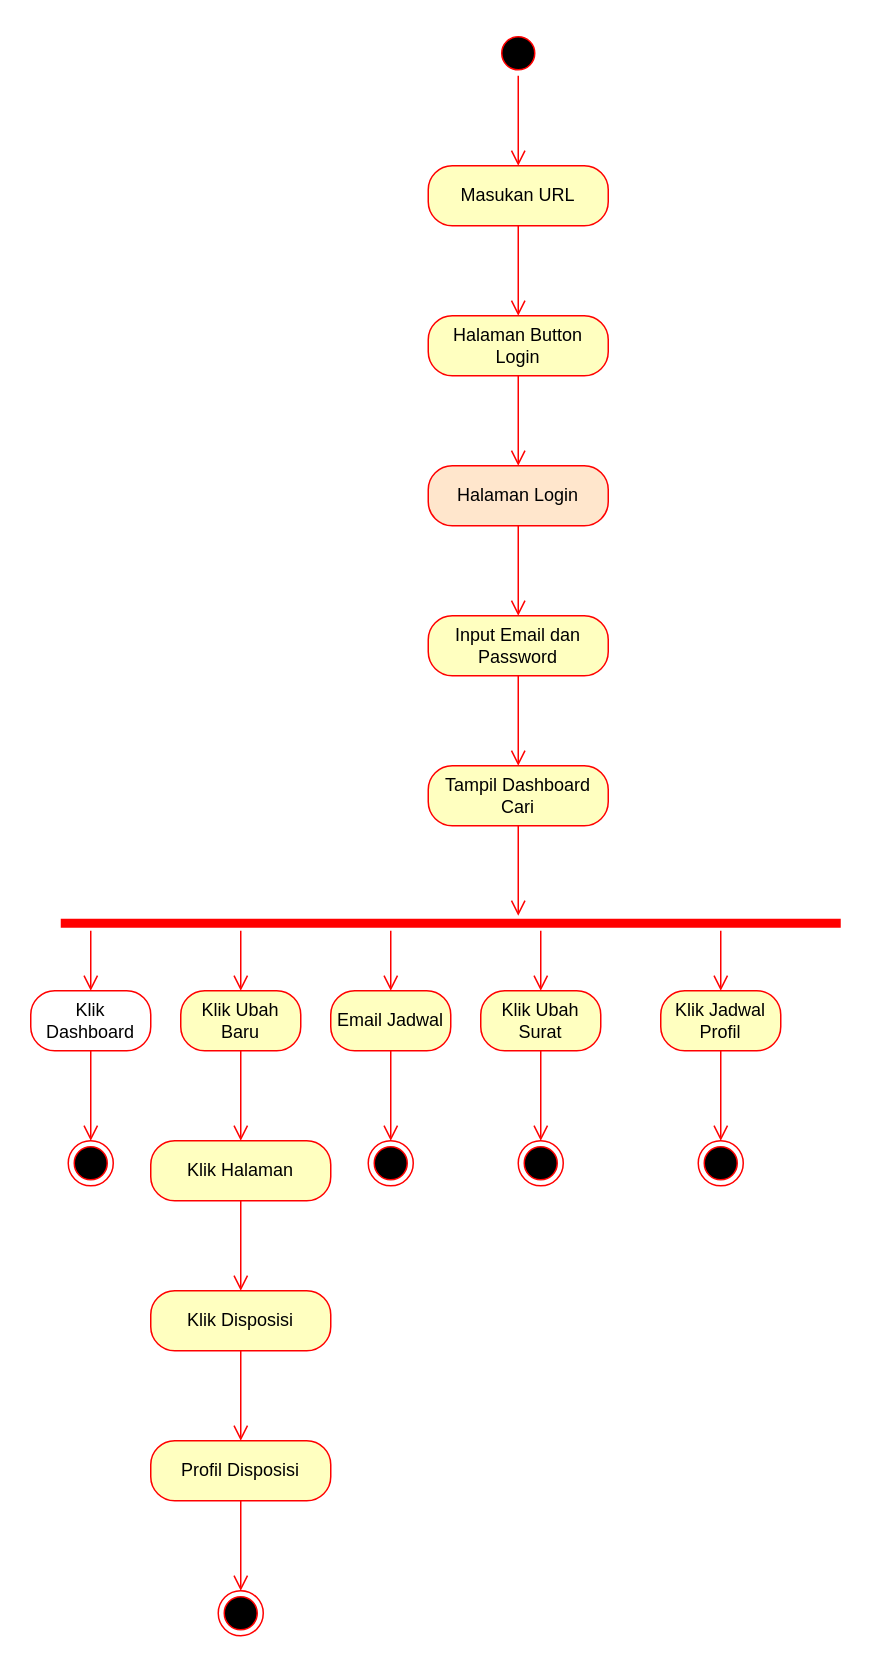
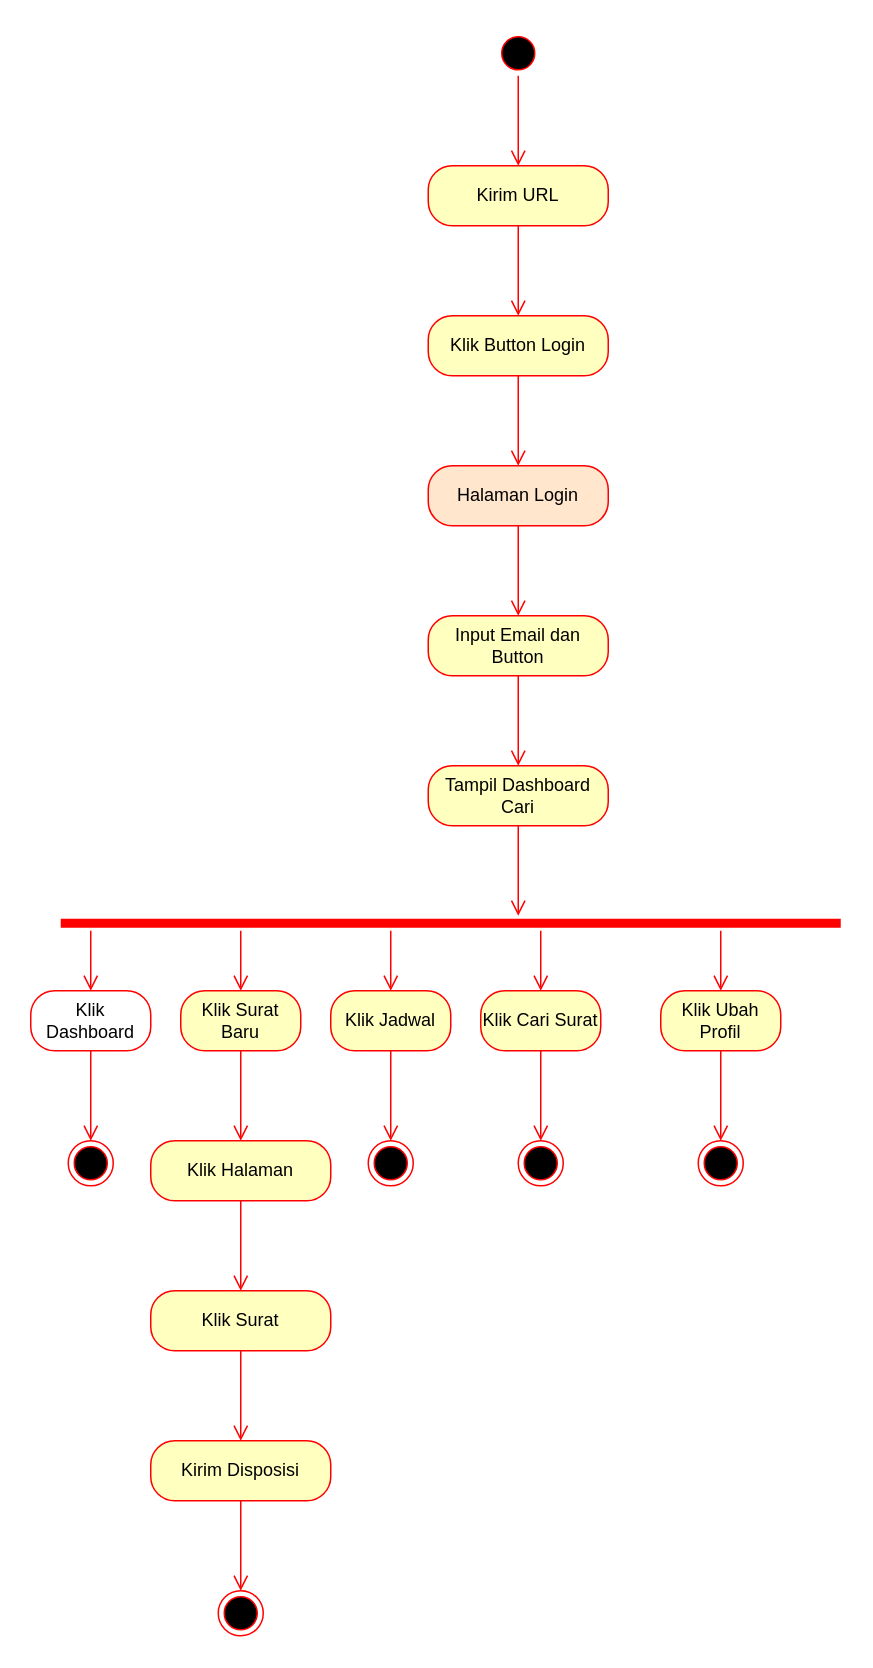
(518, 196) -> (518, 196)
(518, 346) -> (518, 346)
(518, 646) -> (518, 646)
(241, 1021) -> (241, 1021)
(391, 1021) -> (391, 1021)
(541, 1021) -> (541, 1021)
(721, 1021) -> (721, 1021)
(241, 1321) -> (241, 1321)
(241, 1471) -> (241, 1471)
